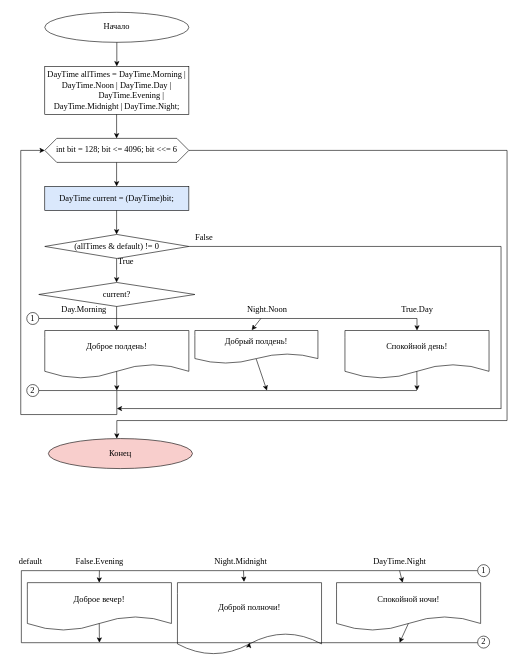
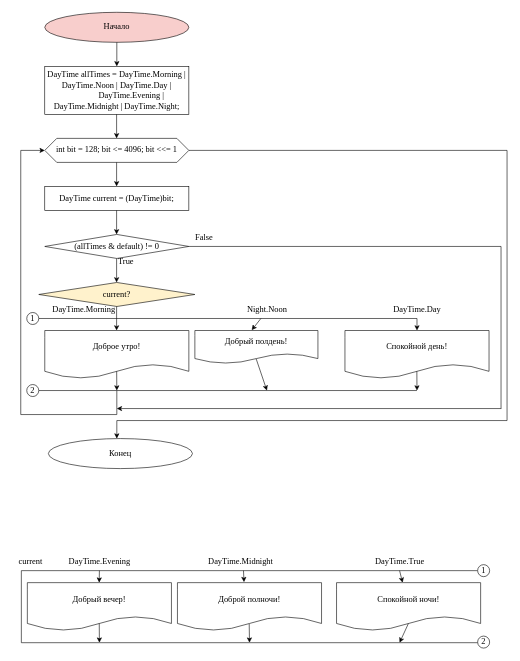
(117, 27) -> (117, 27)
(117, 150) -> (117, 150)
(117, 198) -> (117, 198)
(117, 294) -> (117, 294)
(84, 309) -> (84, 309)
(417, 309) -> (417, 309)
(117, 347) -> (117, 347)
(120, 453) -> (120, 453)
(31, 561) -> (31, 561)
(100, 561) -> (100, 561)
(241, 561) -> (241, 561)
(400, 561) -> (400, 561)
(99, 599) -> (99, 599)
(249, 618) -> (249, 606)
